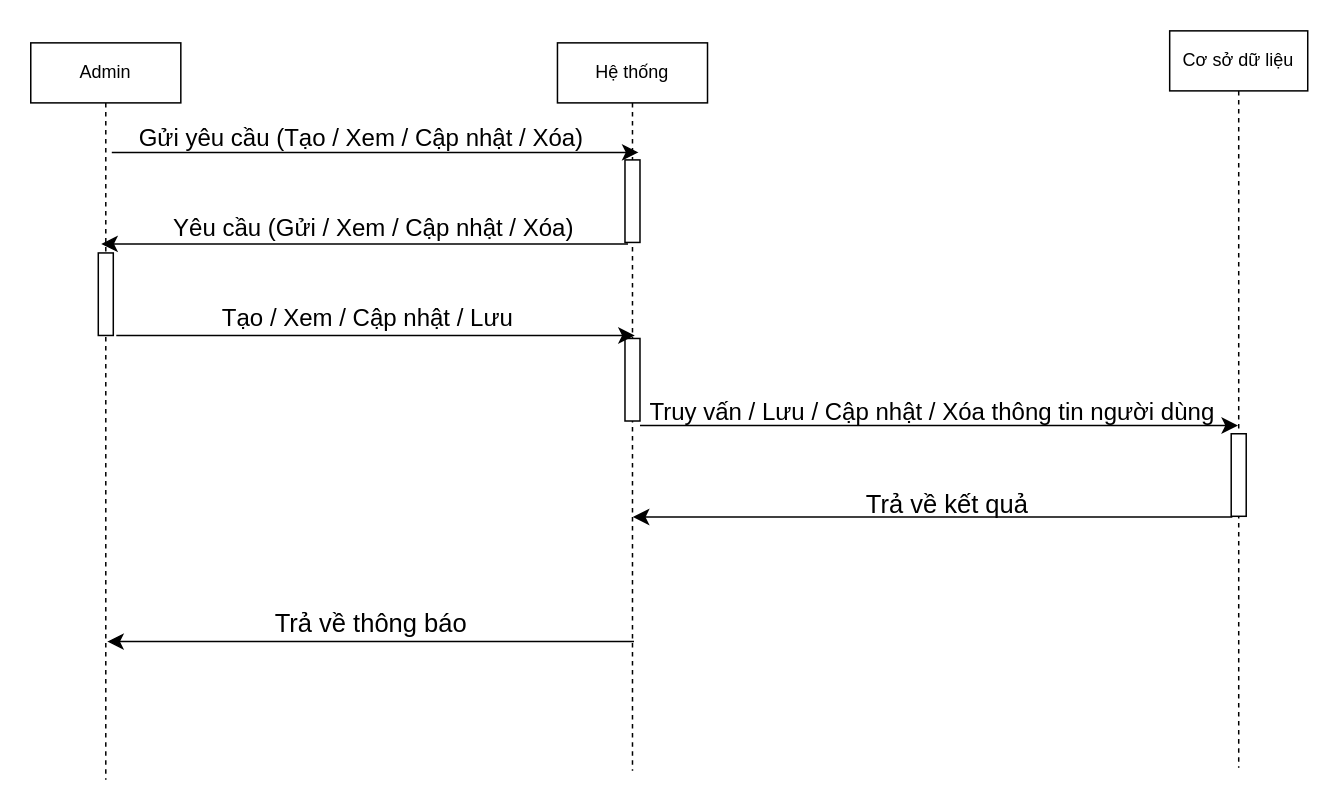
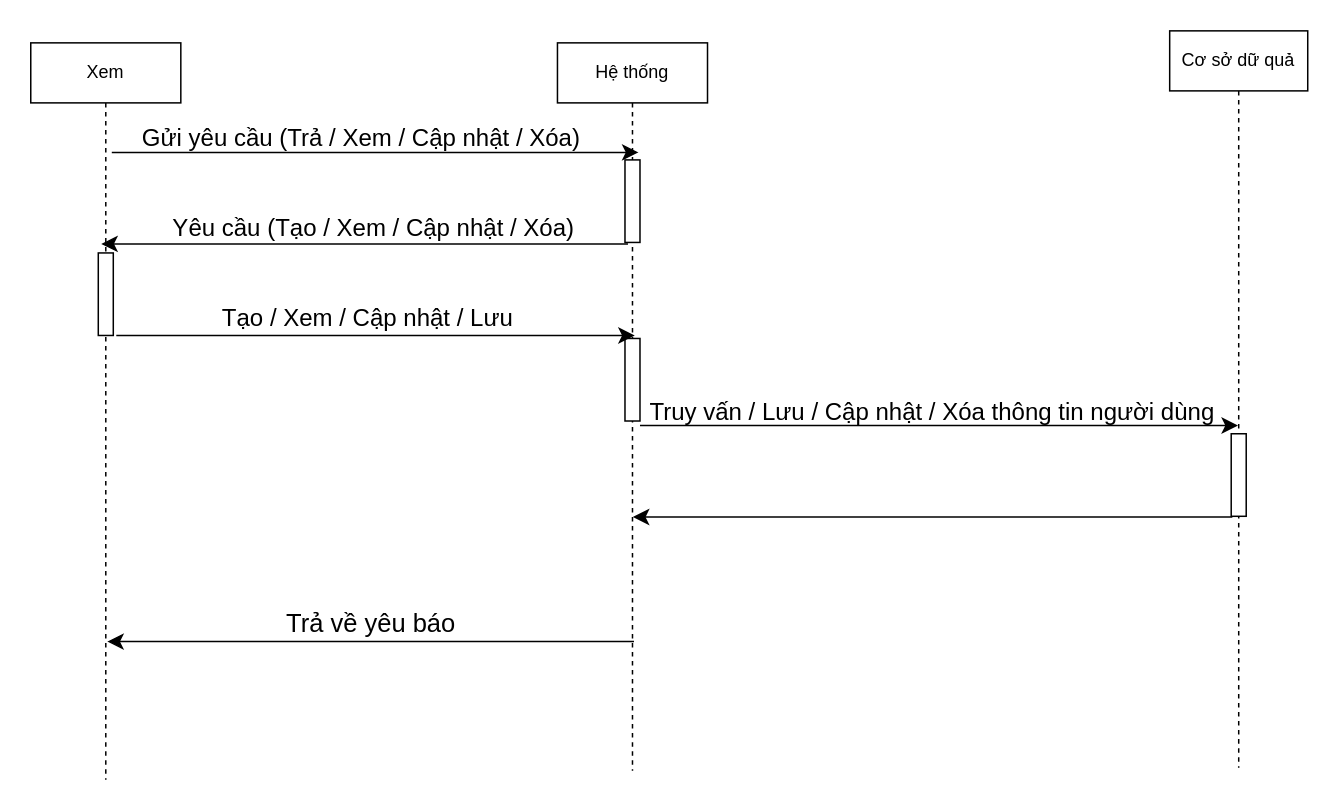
(1238, 61) -> (1238, 61)
(106, 73) -> (106, 73)
(362, 137) -> (362, 137)
(371, 227) -> (371, 227)
(947, 506) -> none
(371, 625) -> (371, 625)
